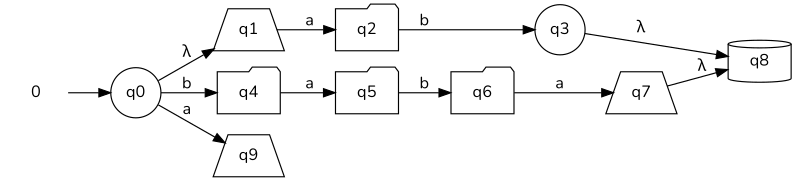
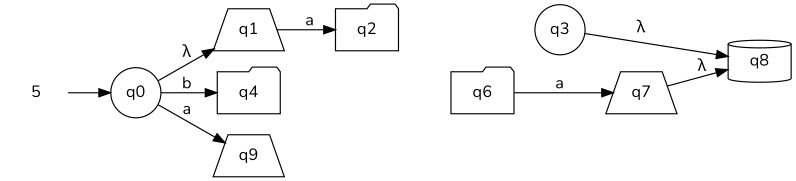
(461, 30) -> none
(36, 93) -> (36, 93)
(367, 93) -> none
